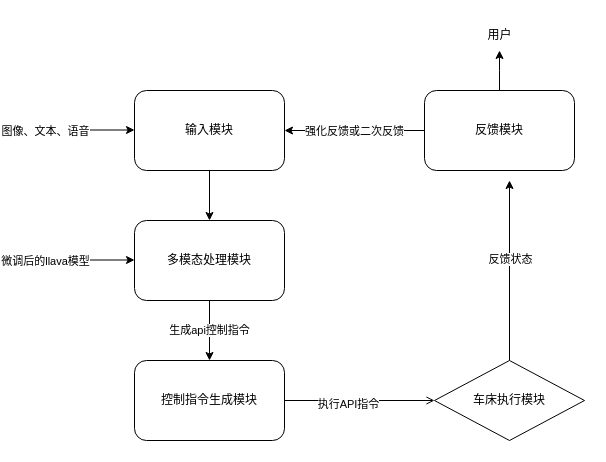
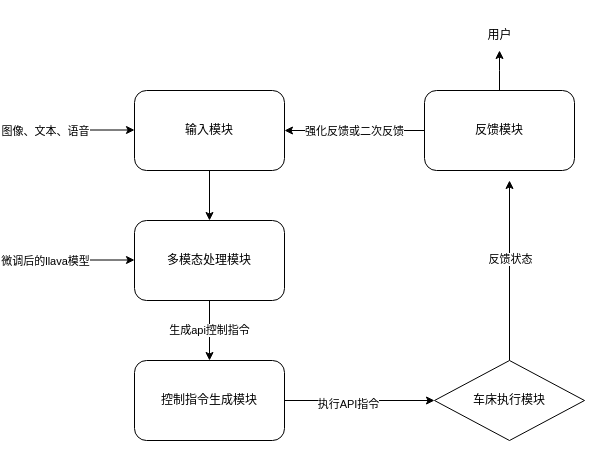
(428, 401) -> (426, 401)
